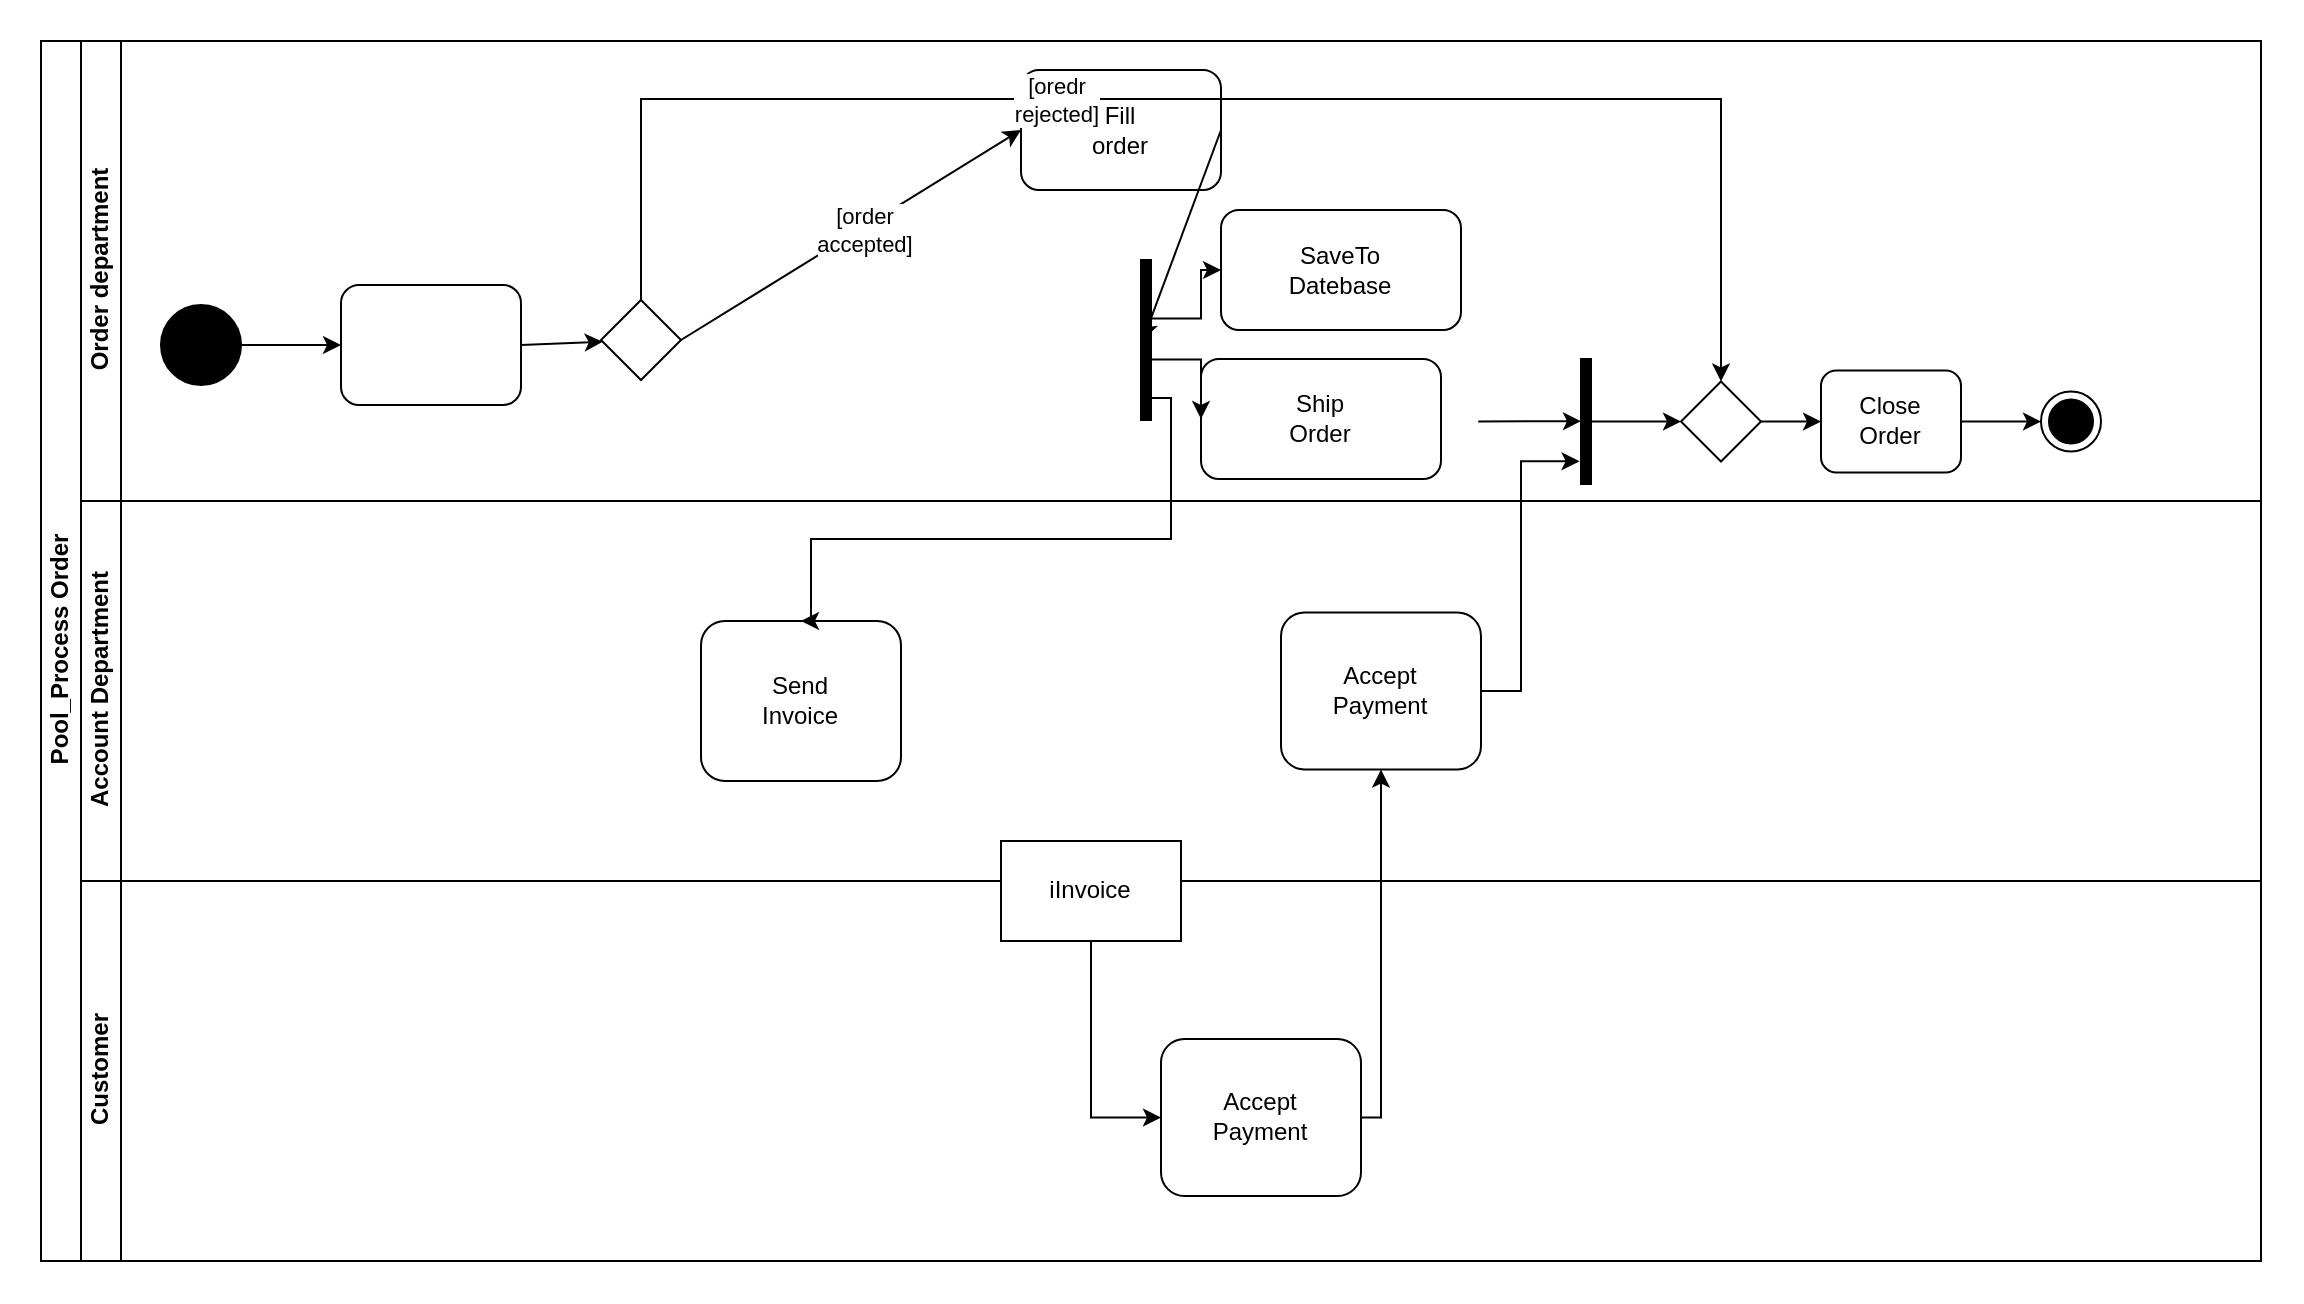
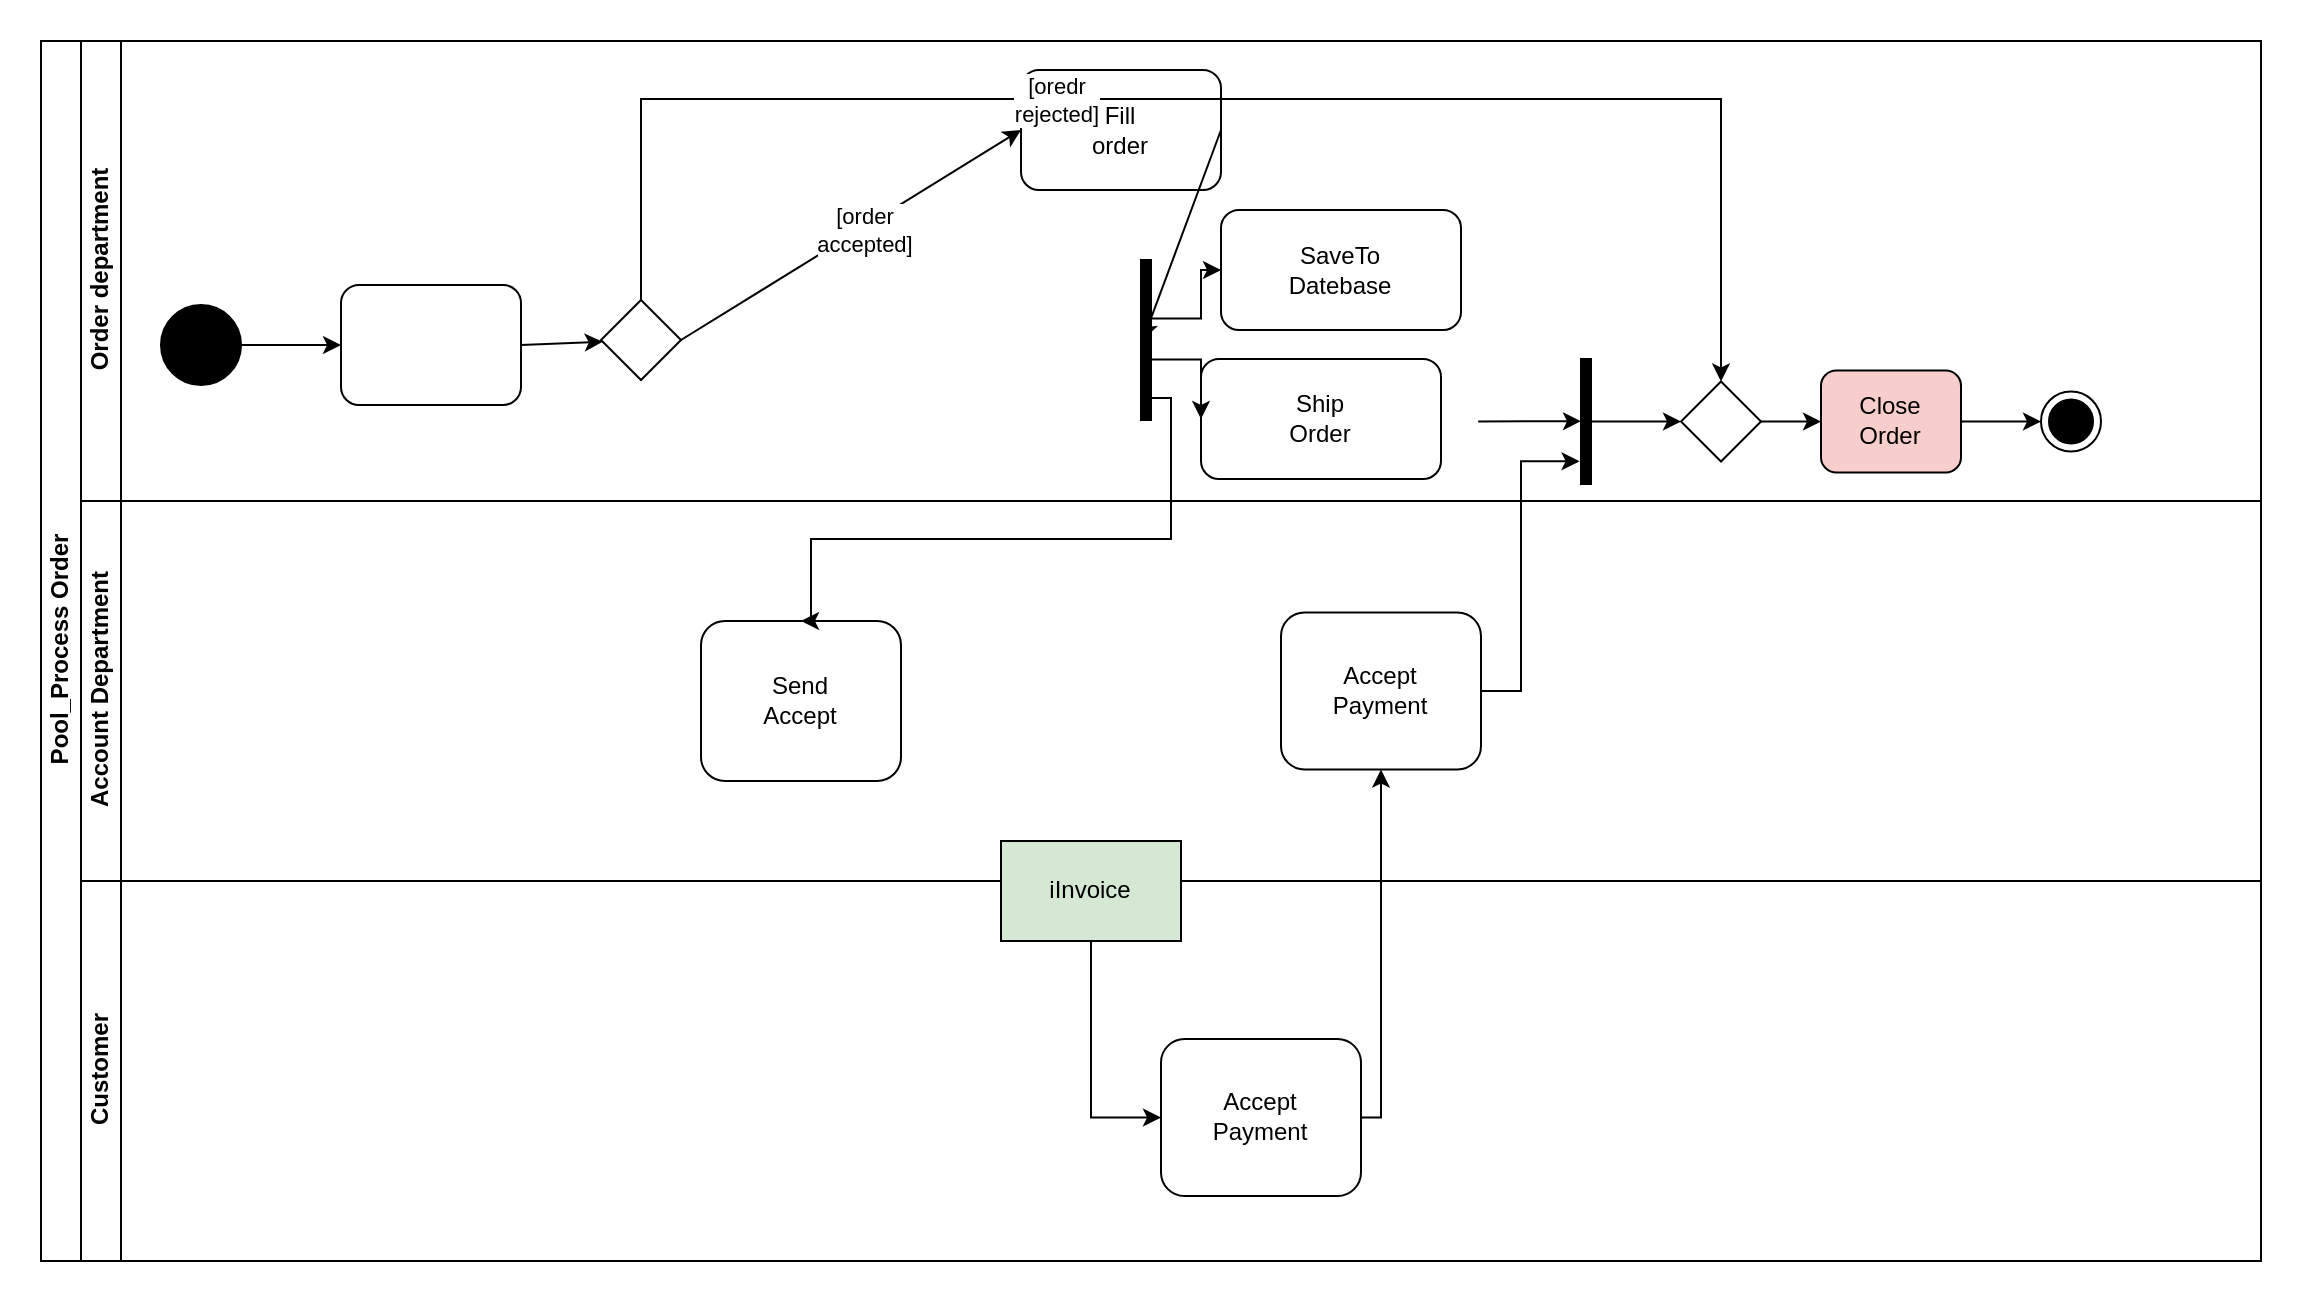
(1891, 422) -> (1891, 422)
(801, 701) -> (801, 701)
(1091, 891) -> (1091, 891)
